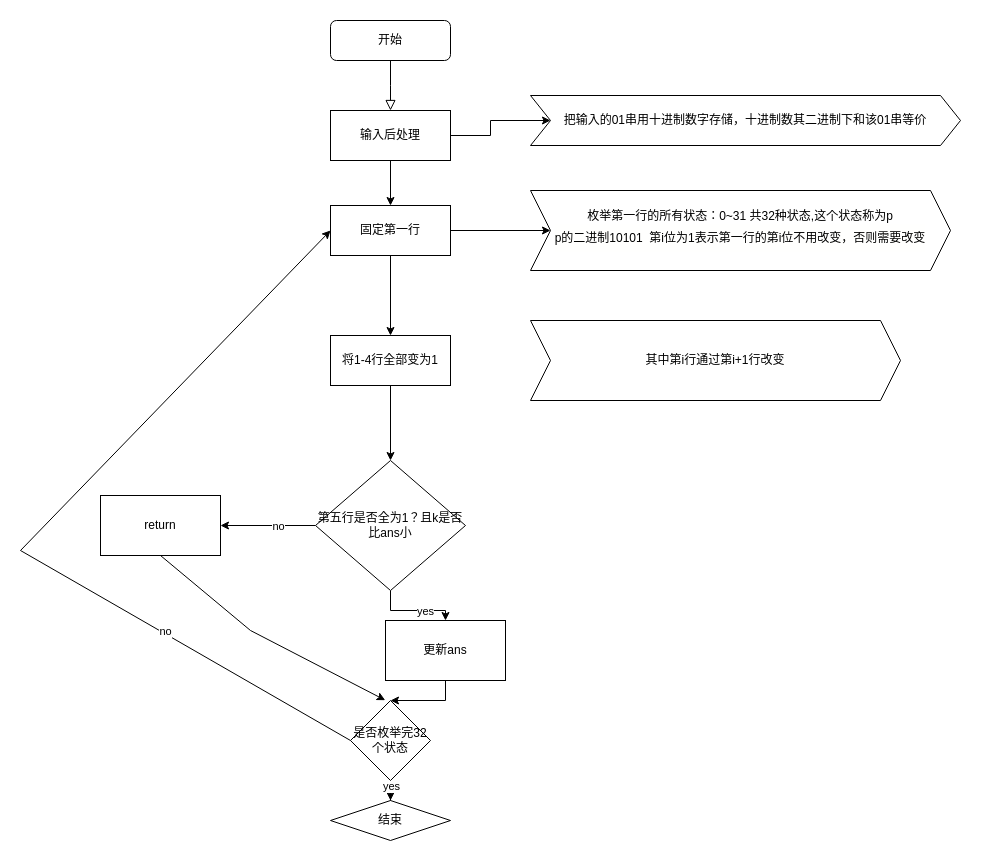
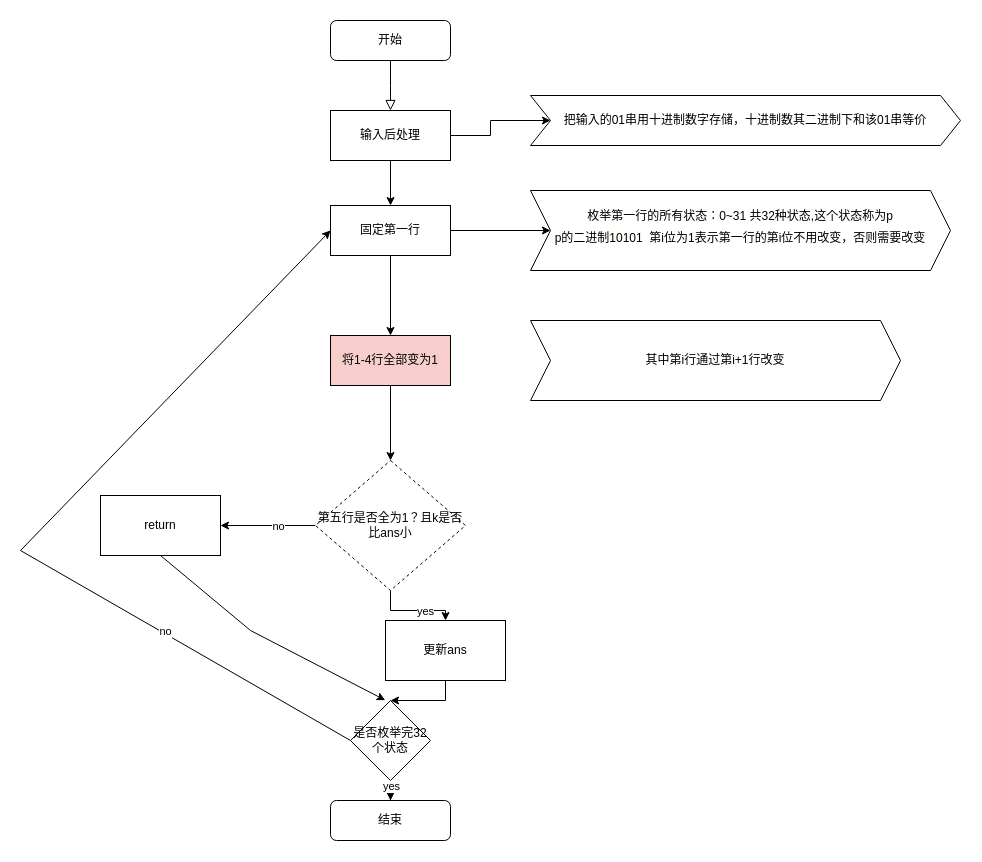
(391, 361) -> (391, 361)
(391, 526) -> (391, 526)
(391, 821) -> (391, 821)
